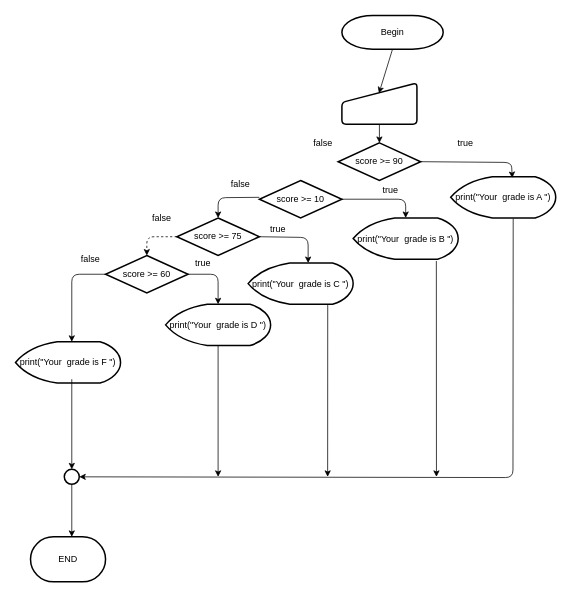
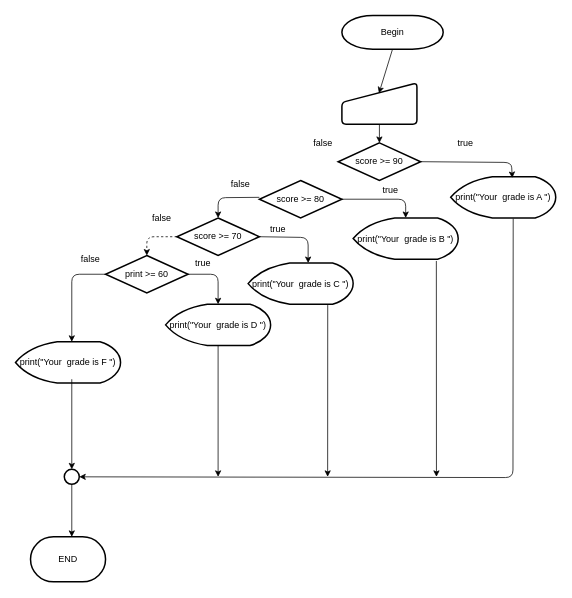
(300, 199) -> (300, 199)
(218, 237) -> (218, 237)
(147, 274) -> (147, 274)
